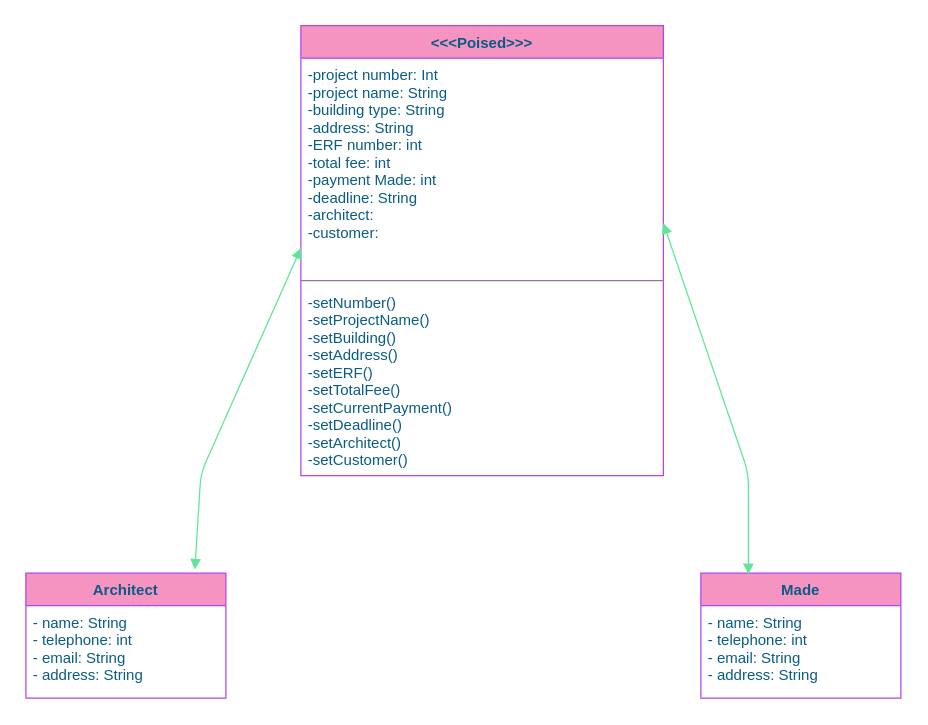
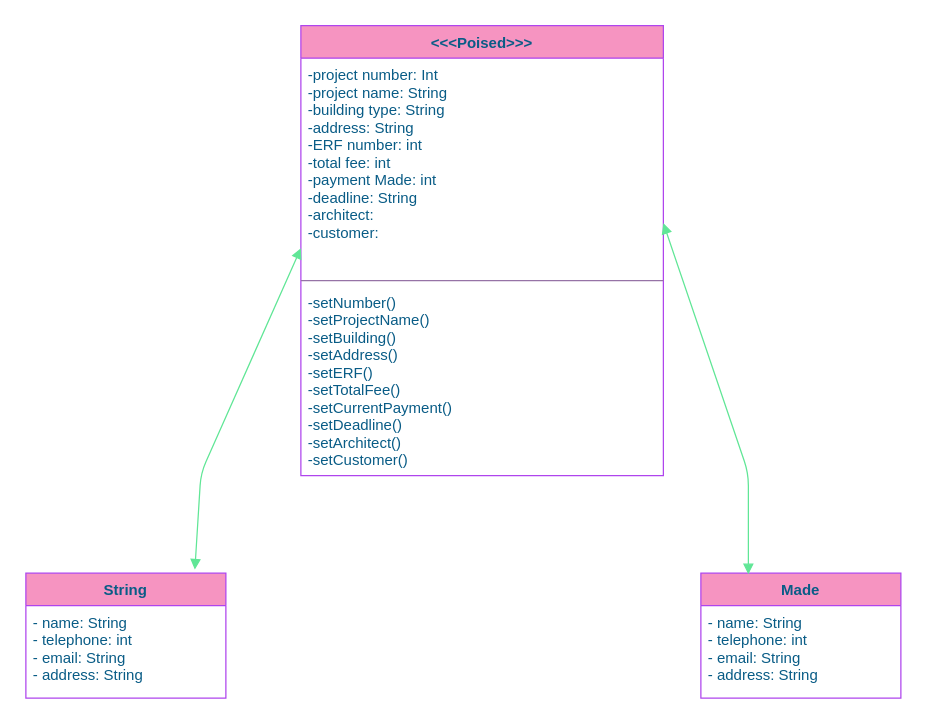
(125, 590) -> (125, 590)
